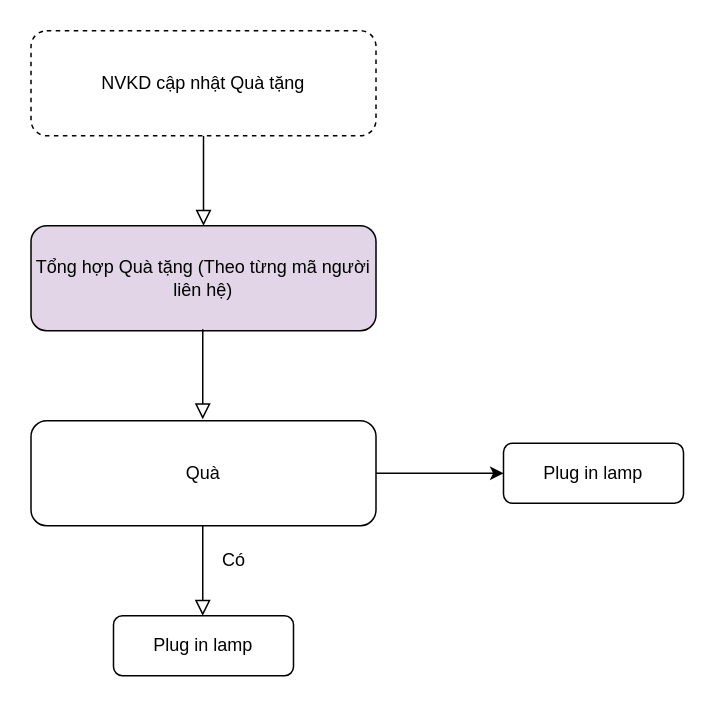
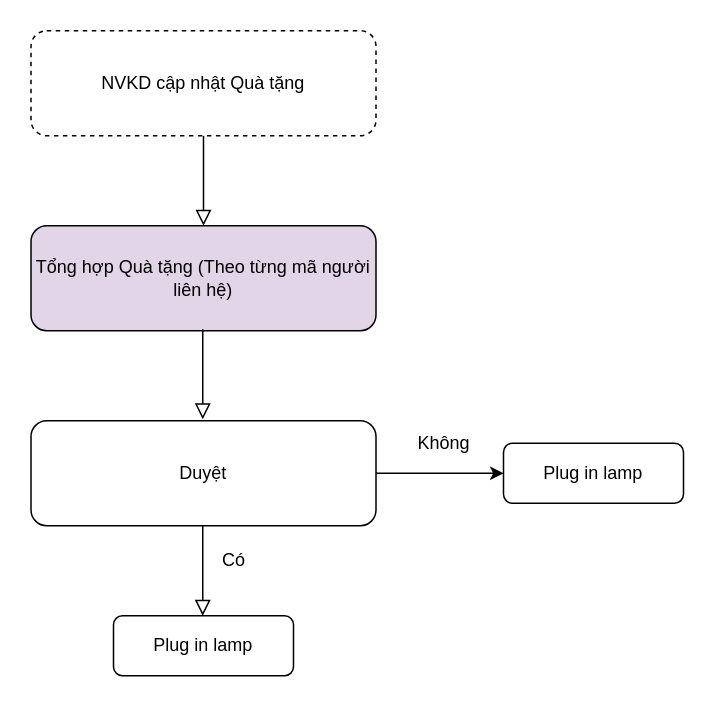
none -> (443, 443)
(203, 473) -> (203, 473)
